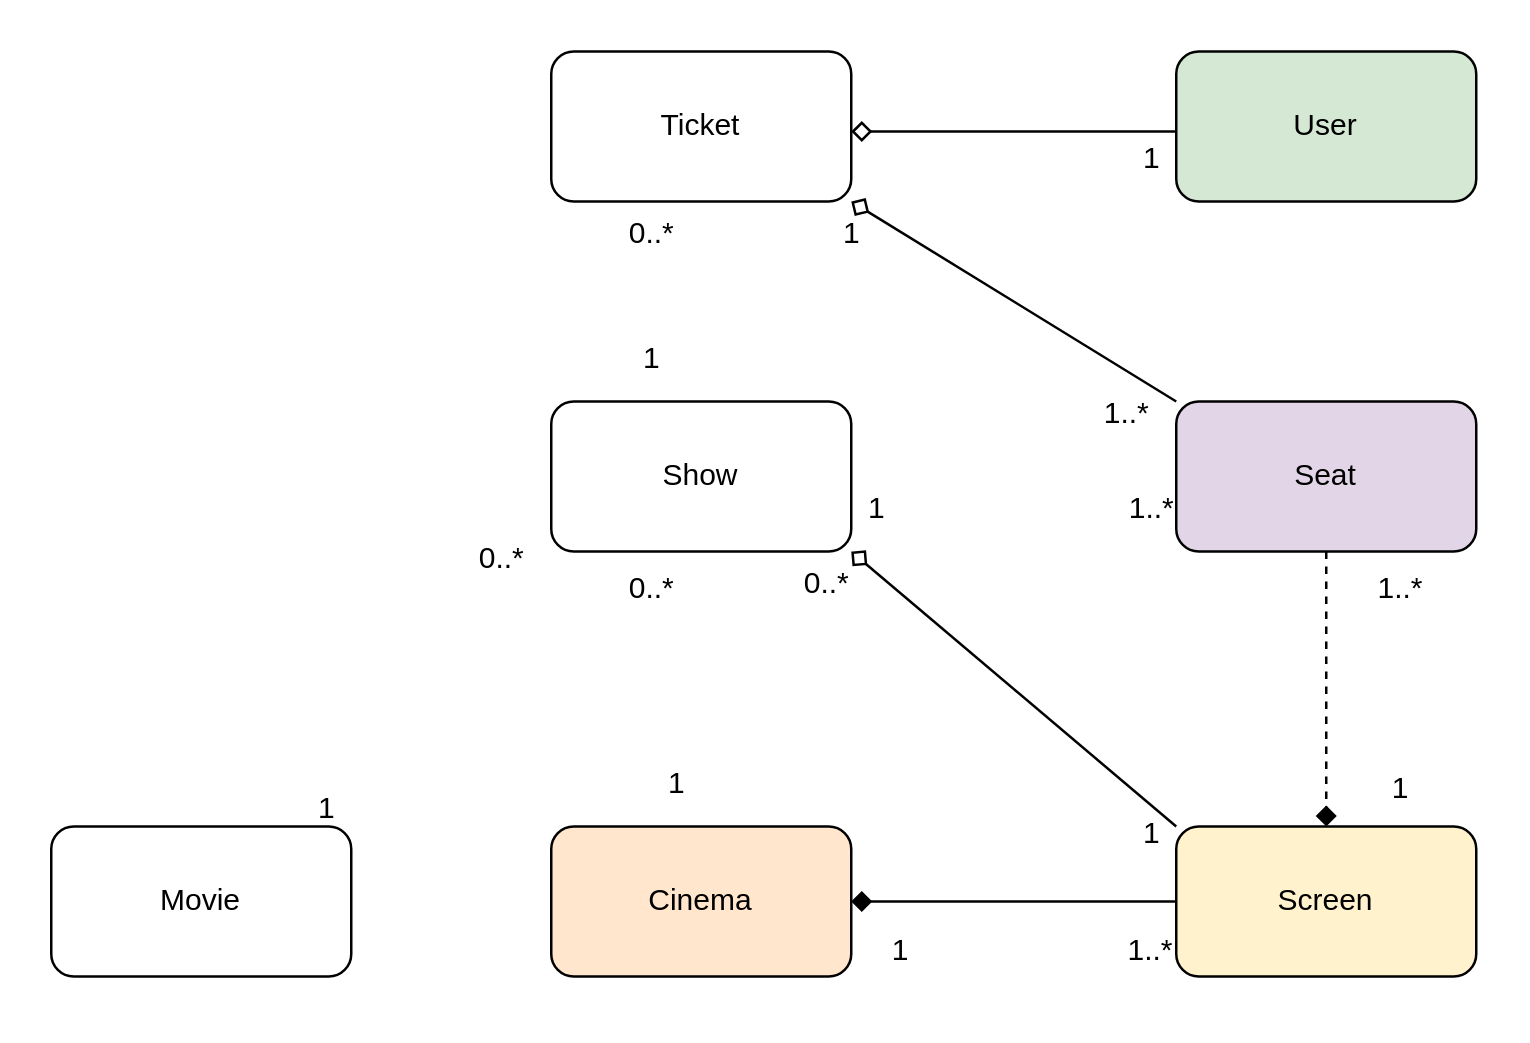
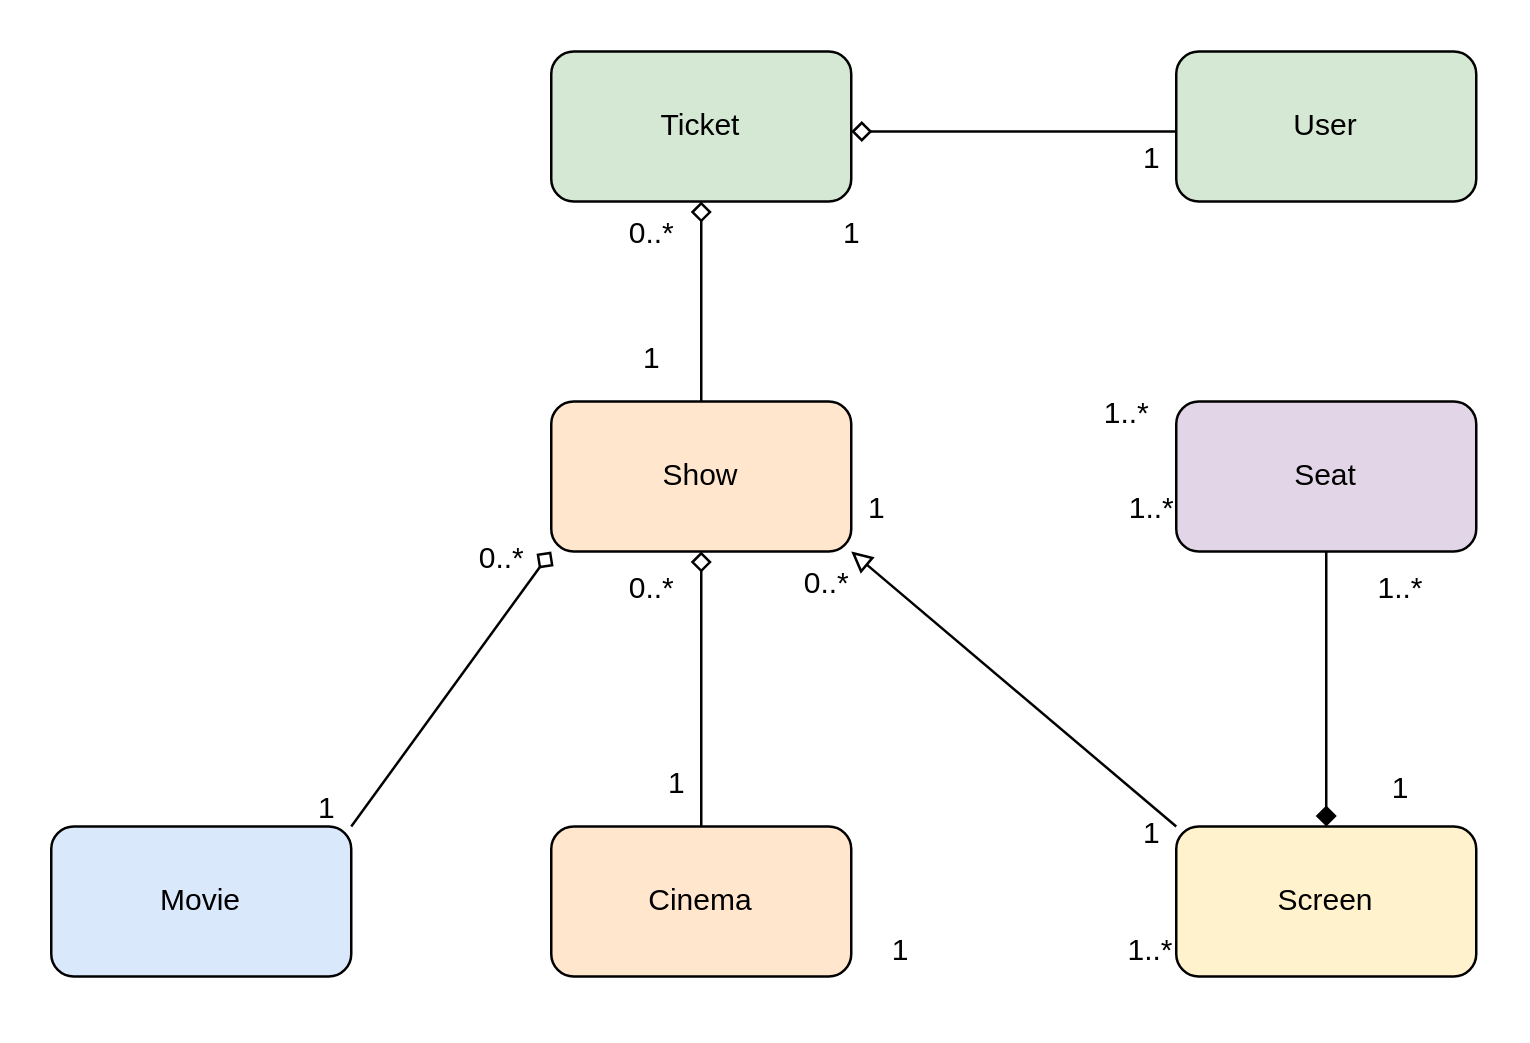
(701, 126) -> (701, 126)
(1022, 306) -> none
none -> (701, 311)
(701, 476) -> (701, 476)
(867, 565) -> (868, 565)
(1326, 682) -> (1326, 682)
none -> (446, 697)
none -> (701, 699)
(201, 901) -> (201, 901)
(1024, 901) -> none
